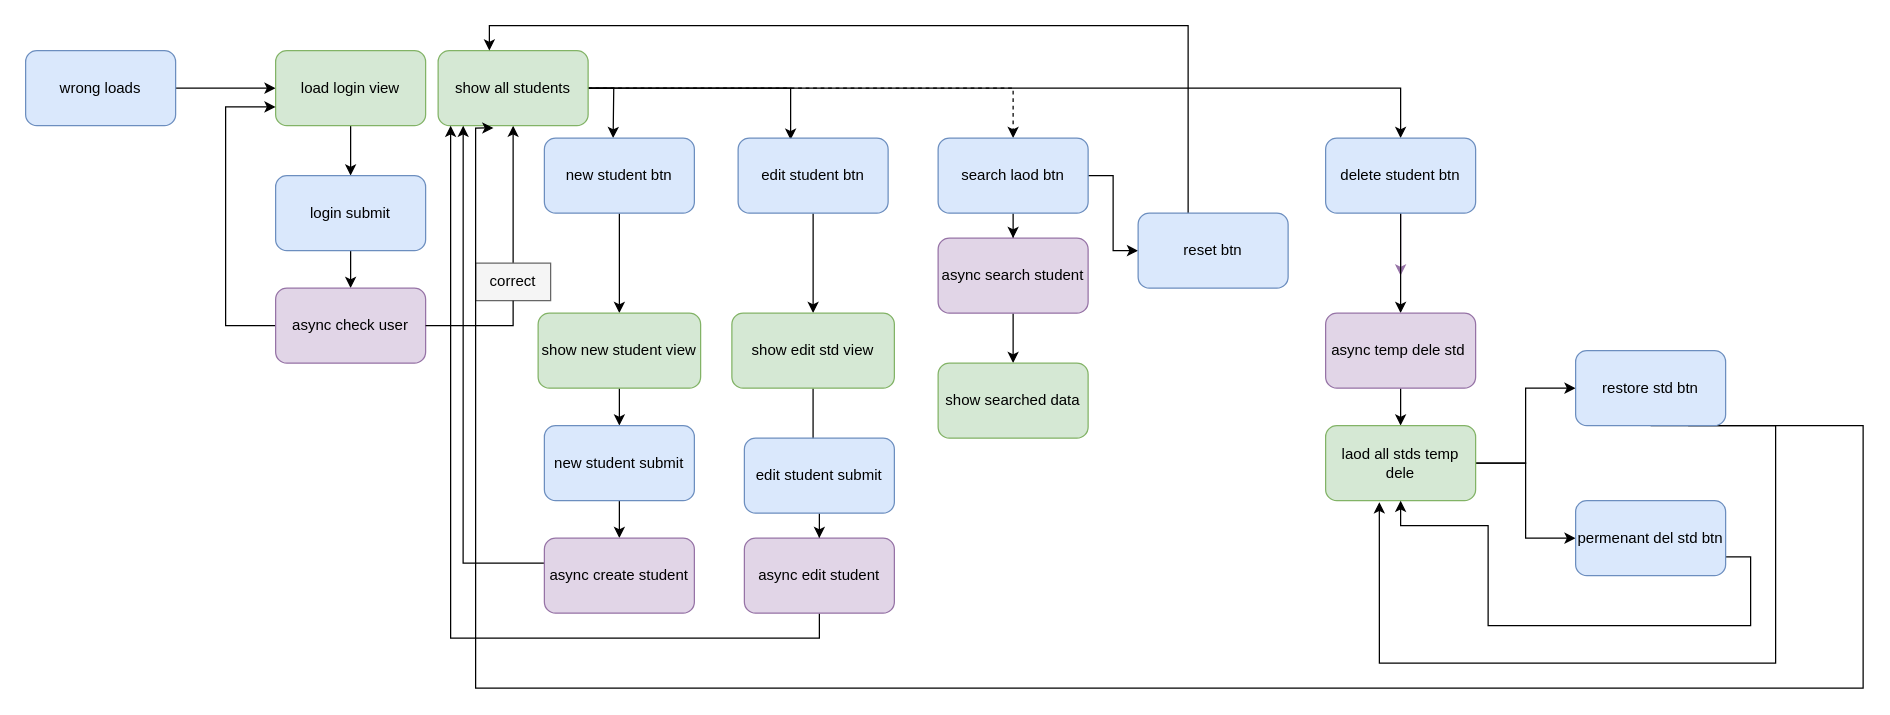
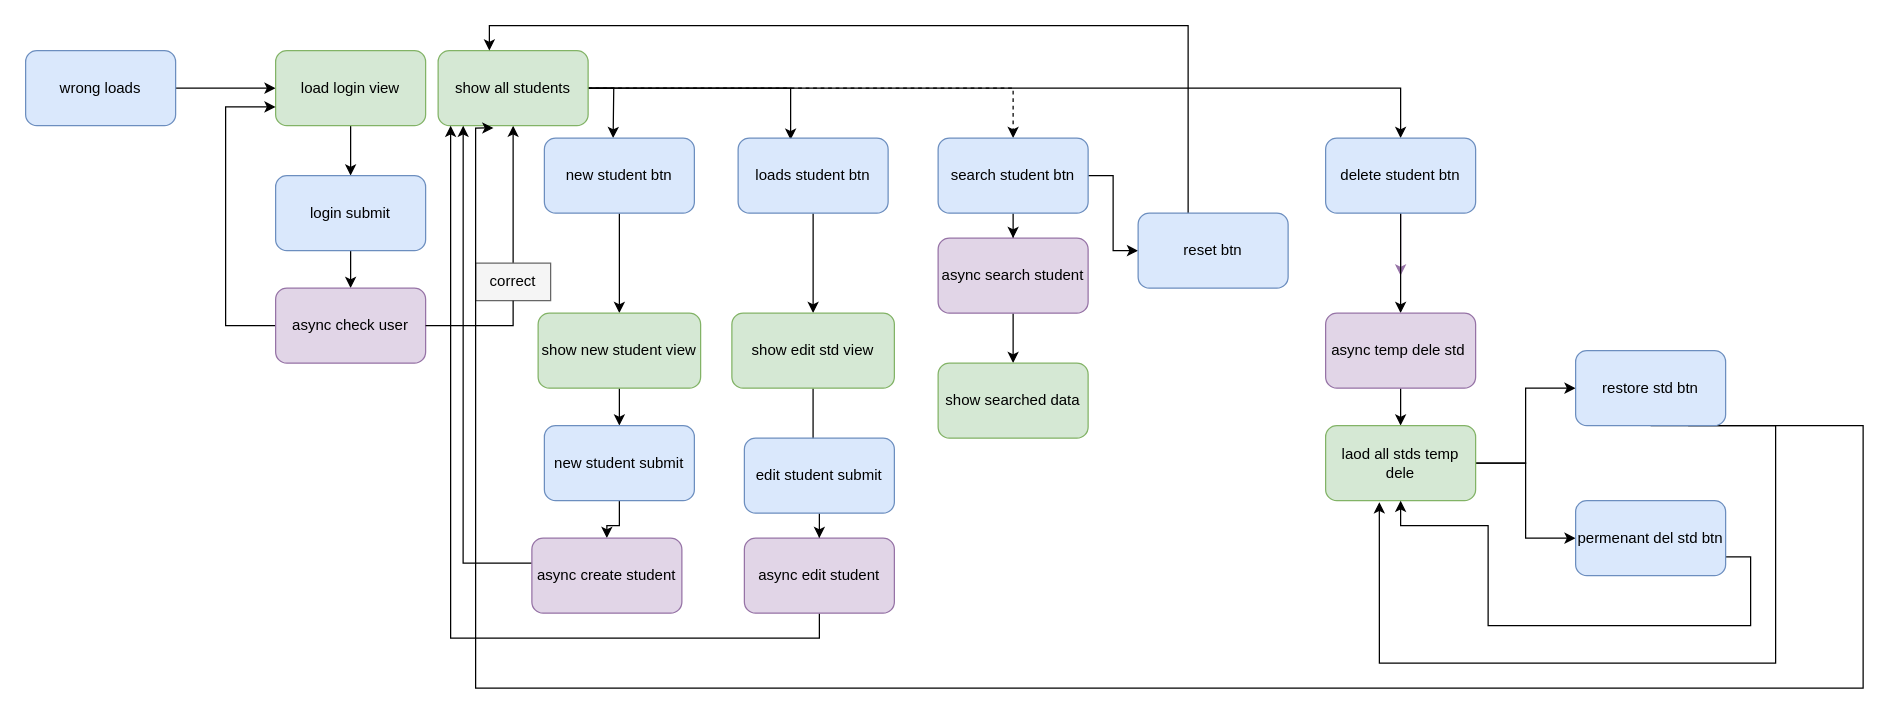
(813, 176) -> (813, 176)
(1013, 176) -> (1013, 176)
(619, 576) -> (607, 576)
